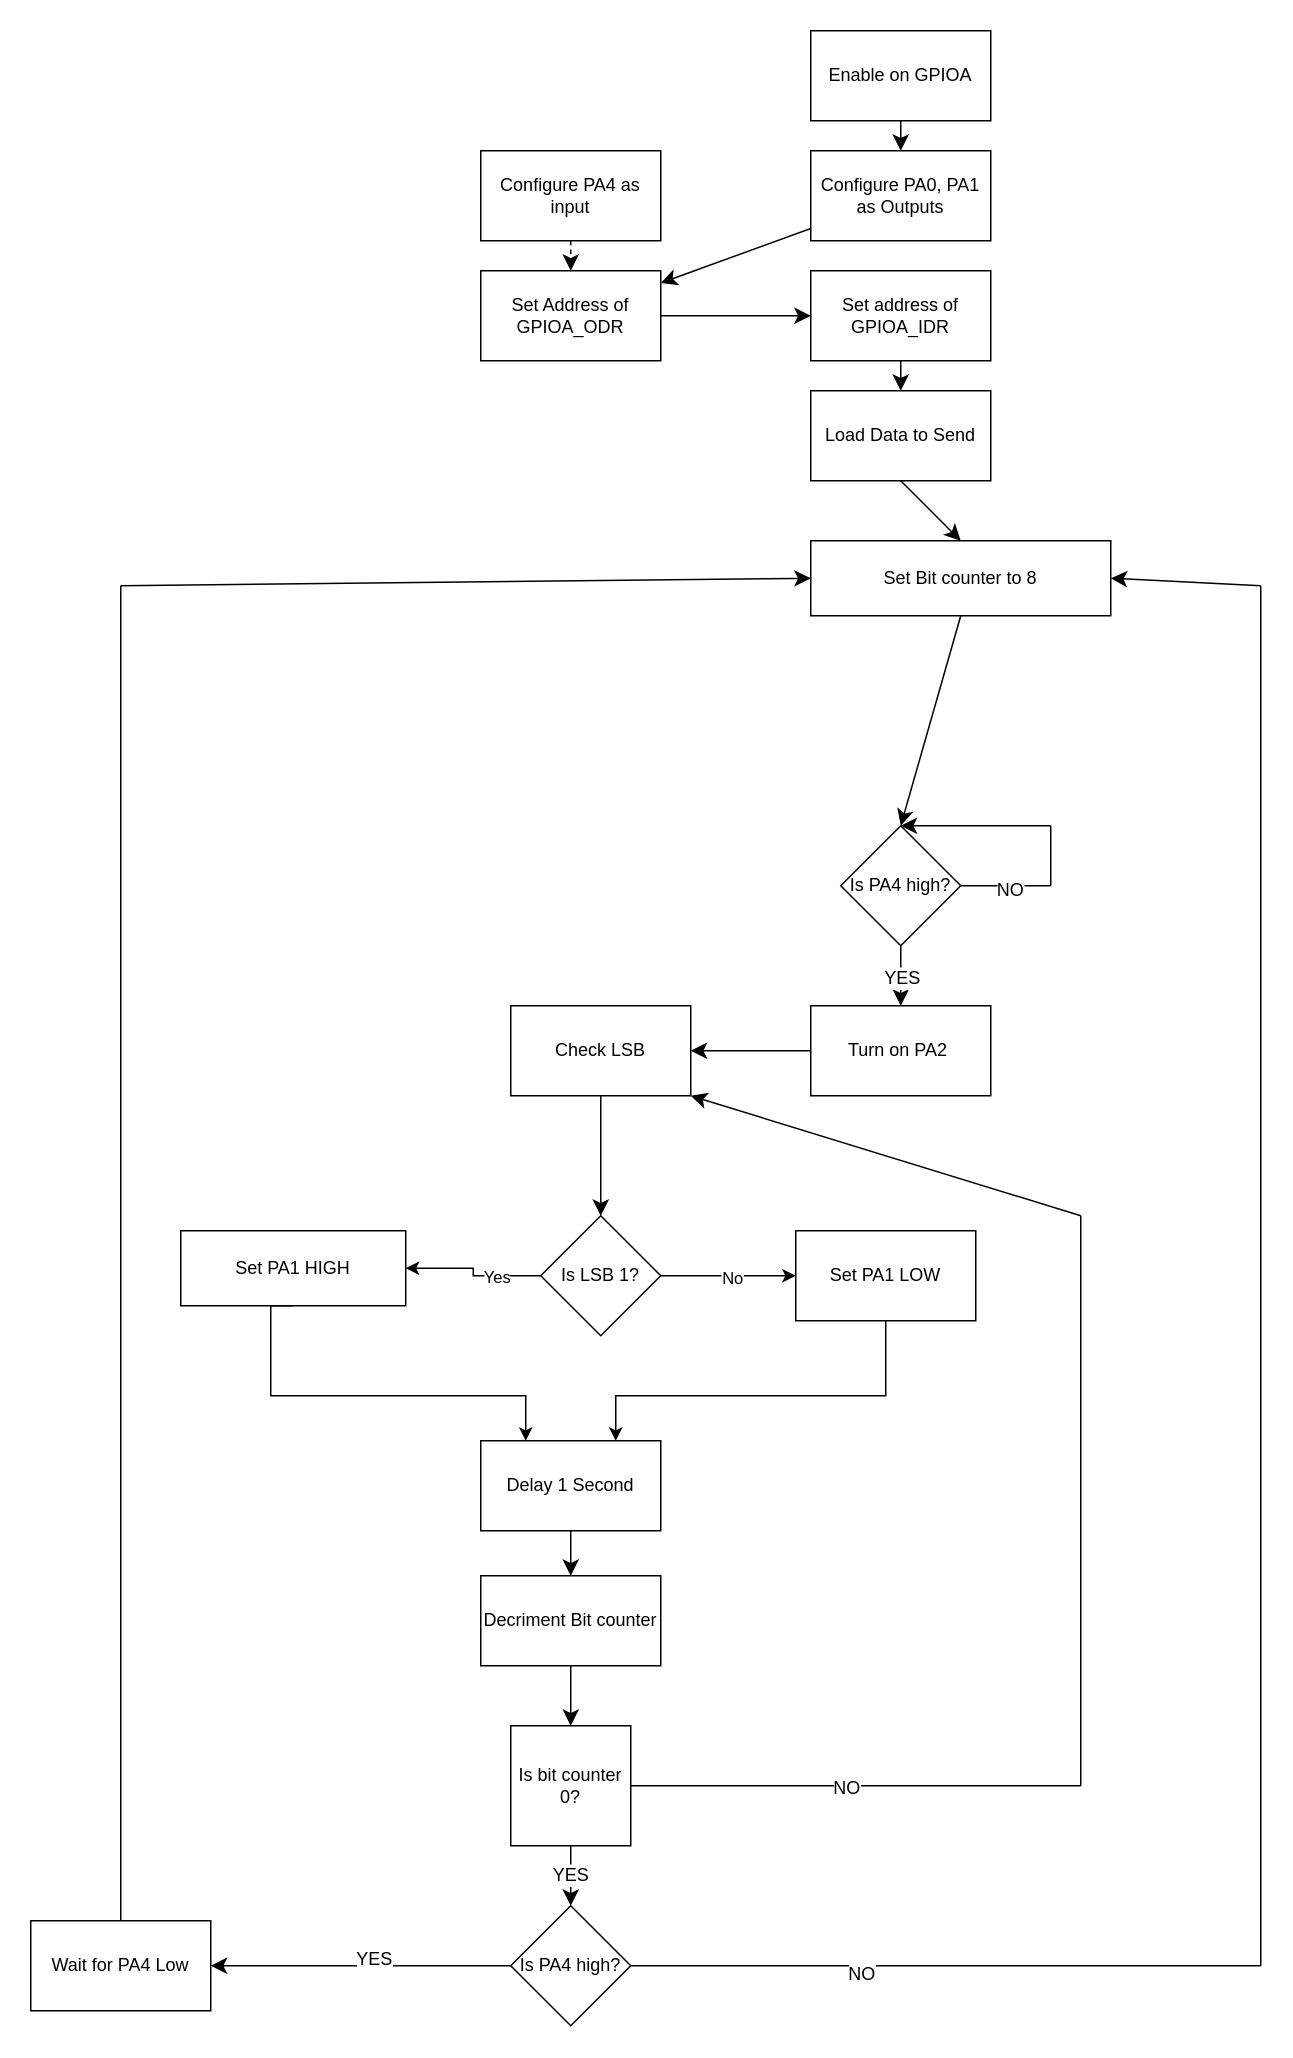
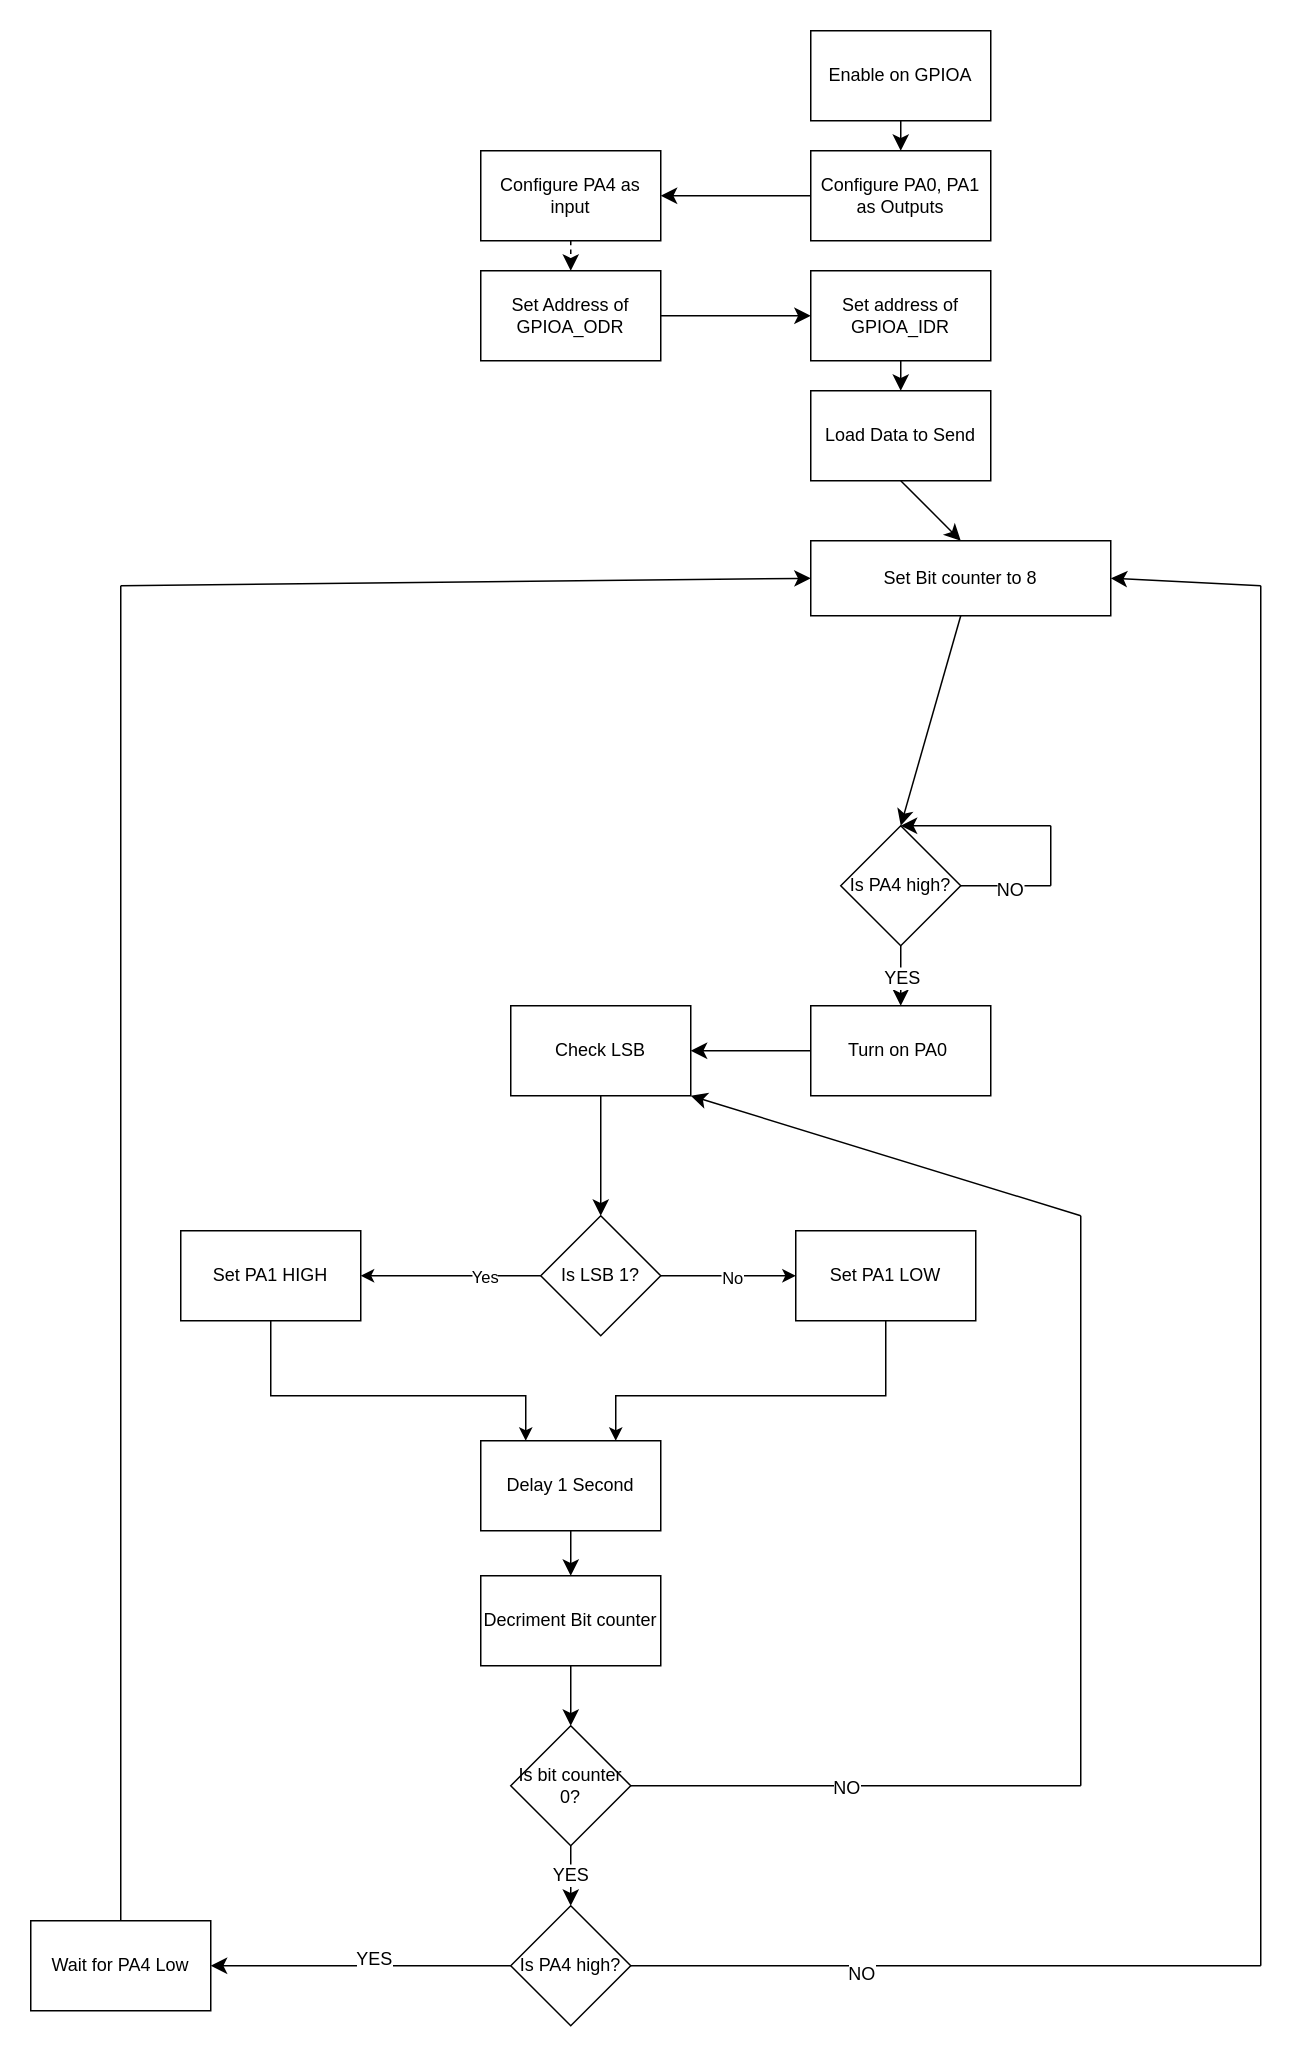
(741, 254) -> (741, 196)
(901, 1051) -> (901, 1051)
(293, 1268) -> (271, 1276)
(571, 1786) -> (571, 1786)
